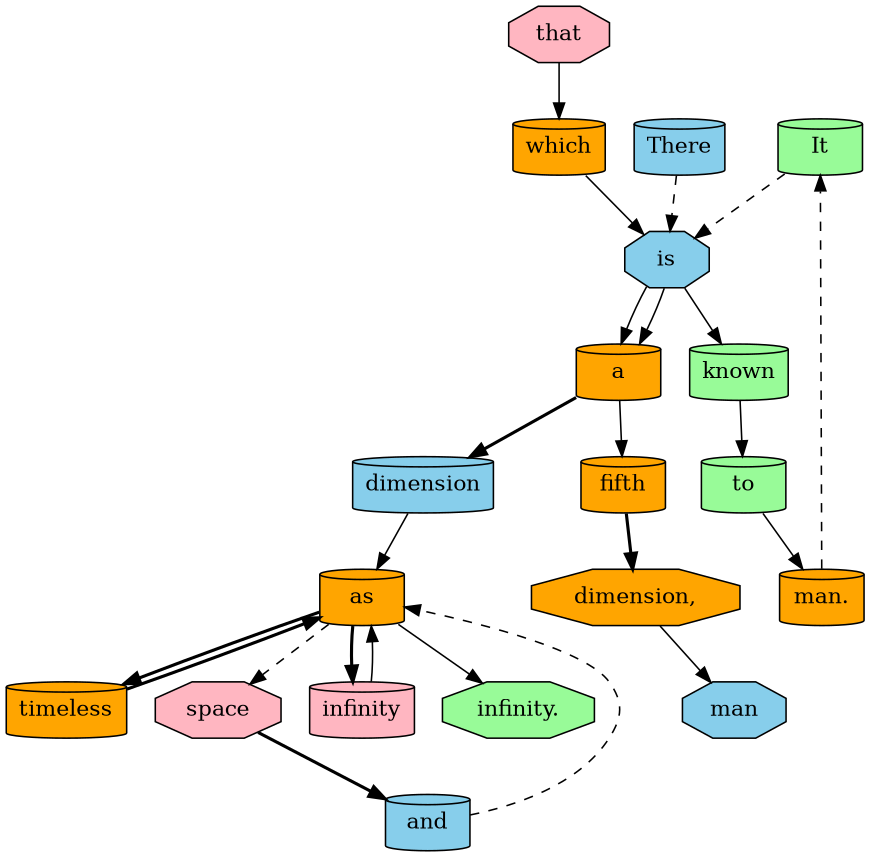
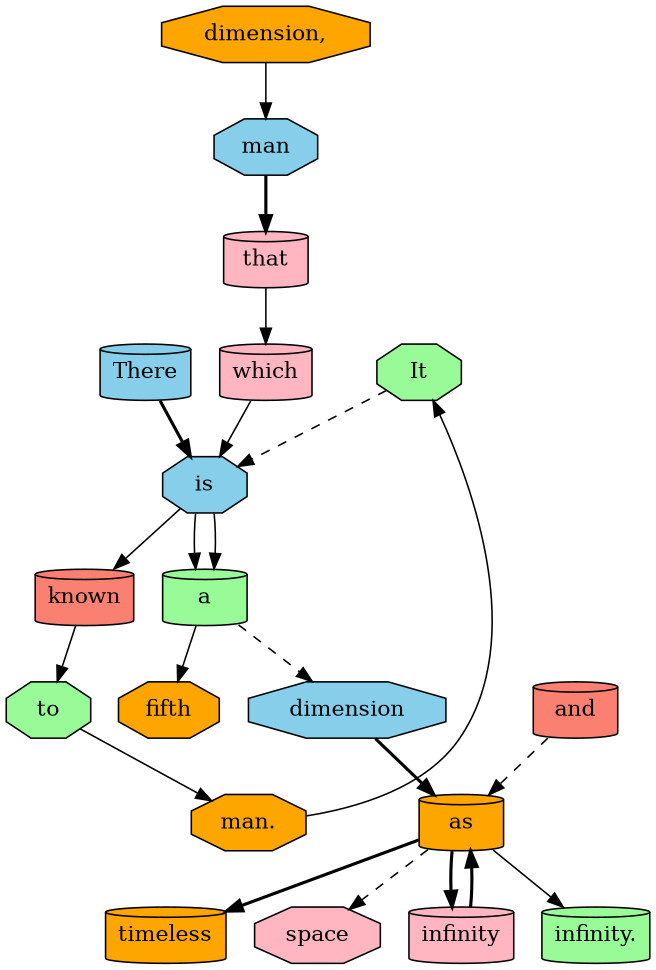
(559, 34) -> (266, 260)
(559, 147) -> (266, 372)
(820, 147) -> (419, 372)
none -> (266, 196)
(674, 196) -> (171, 422)
(619, 372) -> (205, 597)
(739, 372) -> (84, 597)
(821, 380) -> (488, 664)
(530, 423) -> (269, 648)
(423, 485) -> (347, 710)
(623, 485) -> (169, 710)
(744, 485) -> (48, 710)
(629, 533) -> none
(396, 534) -> (399, 761)
(822, 597) -> (249, 823)
(216, 657) -> none
(372, 662) -> (472, 887)
(518, 710) -> (596, 935)
(314, 762) -> none
(428, 823) -> (576, 710)
